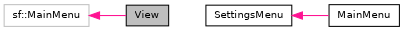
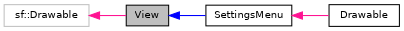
(47, 16) -> (47, 16)
none -> (193, 16)
(364, 16) -> (364, 16)
